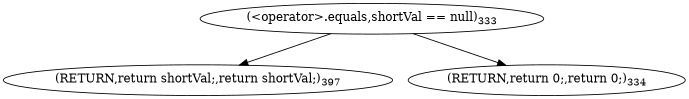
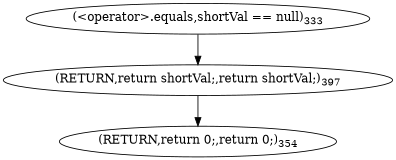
(456, 48) -> (198, 107)
(637, 79) -> (288, 140)
